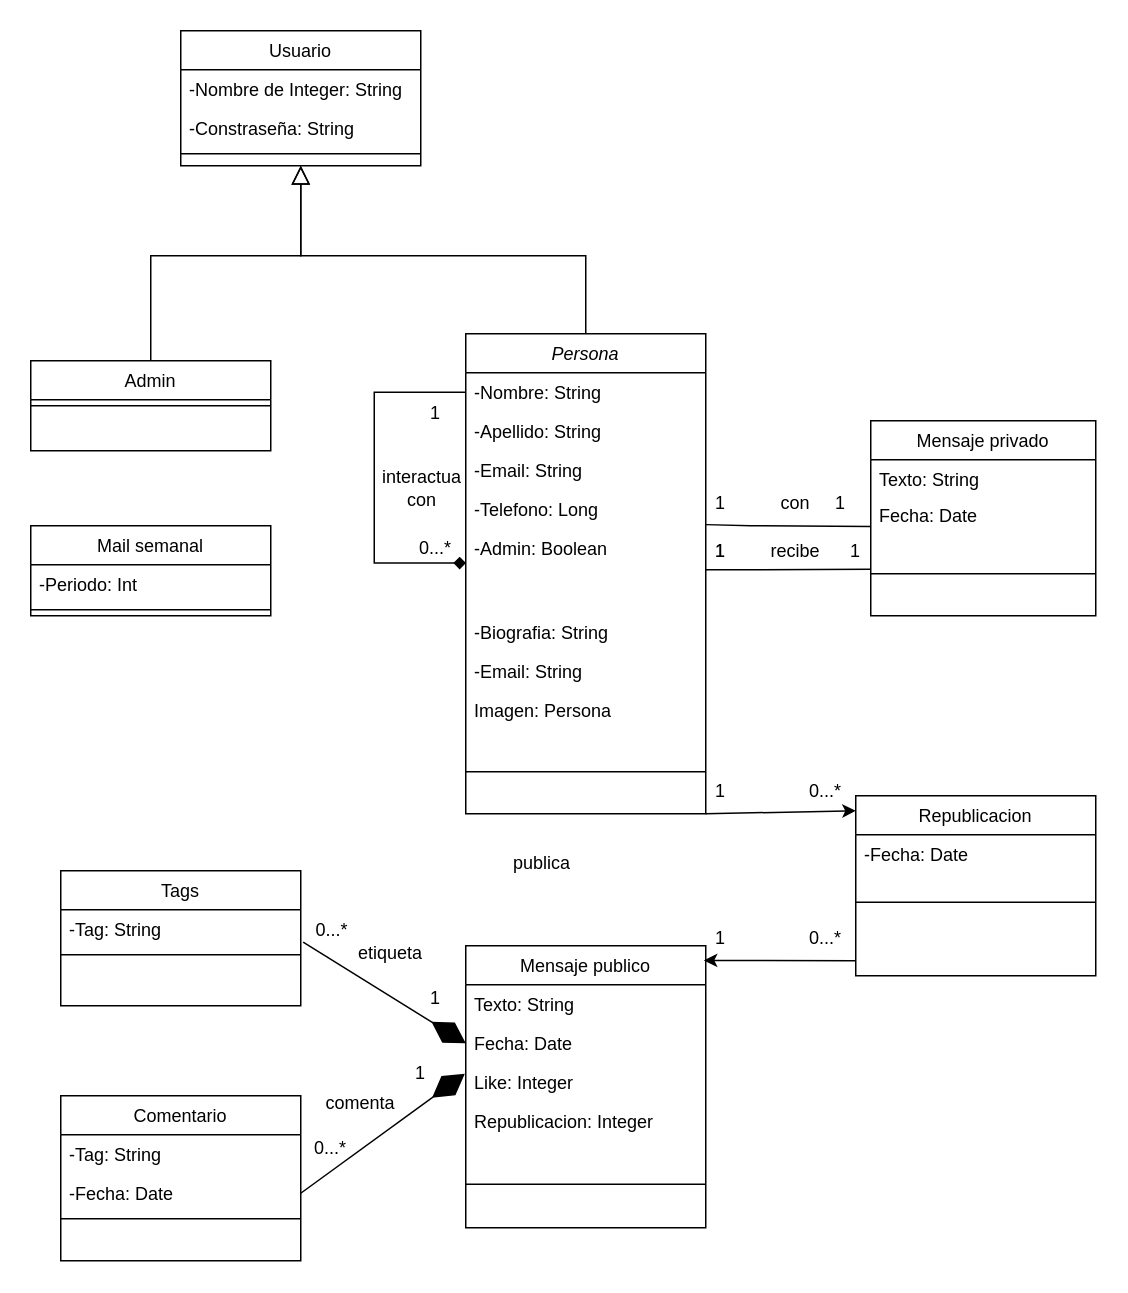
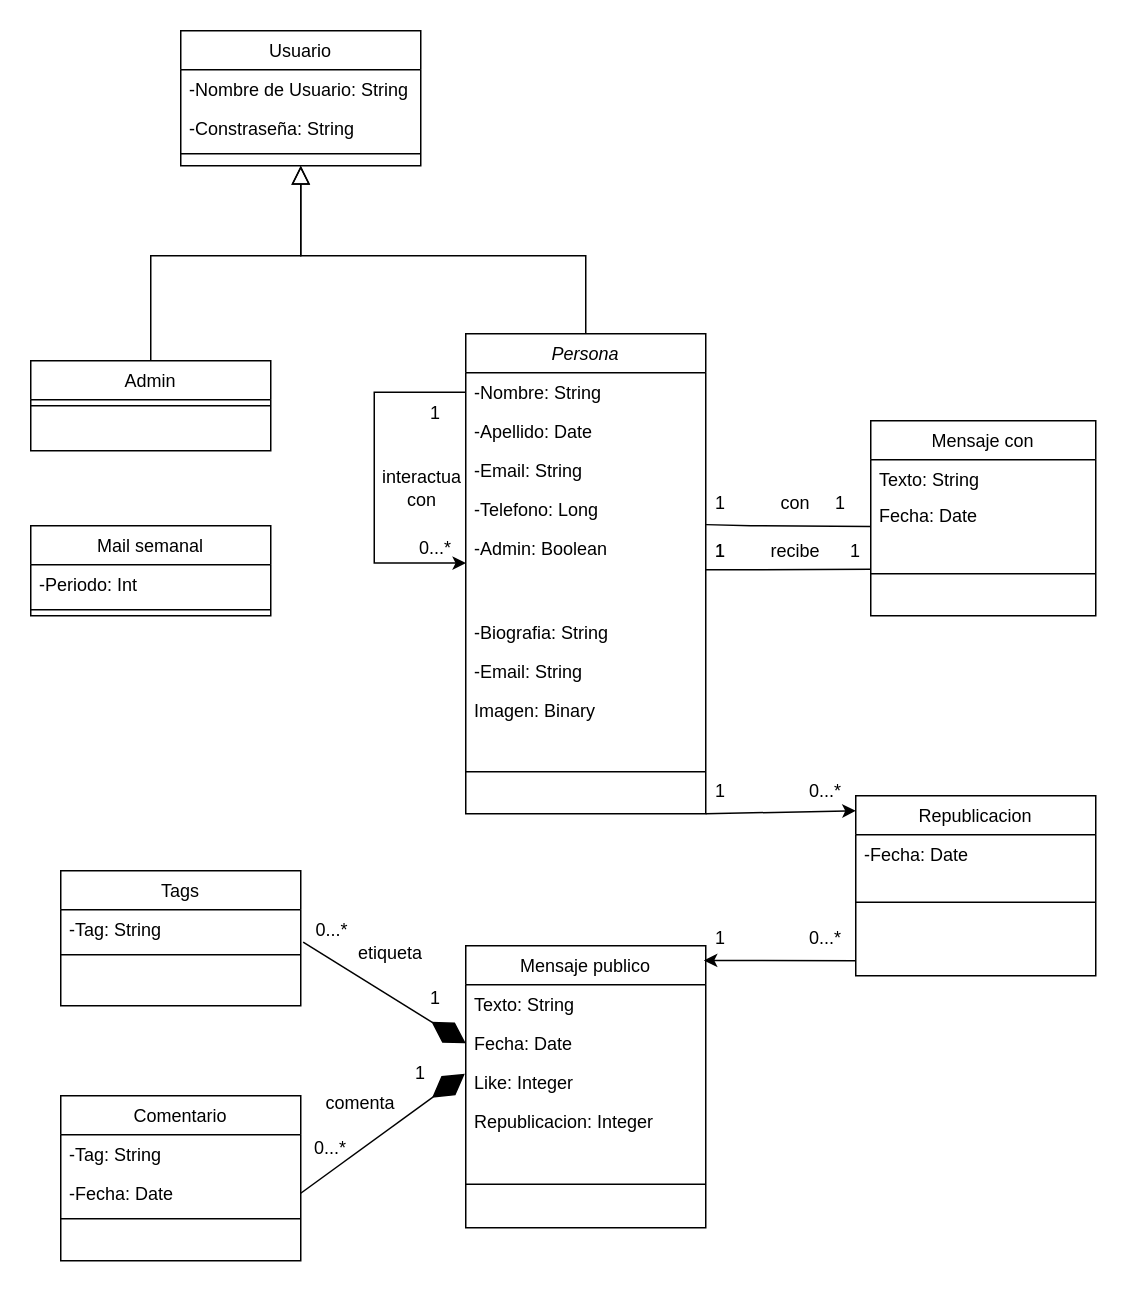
(308, 90) -> (306, 90)
(546, 432) -> (538, 432)
(983, 441) -> (983, 441)
(453, 563) -> (454, 563)
(545, 711) -> (538, 711)
(542, 863) -> none
